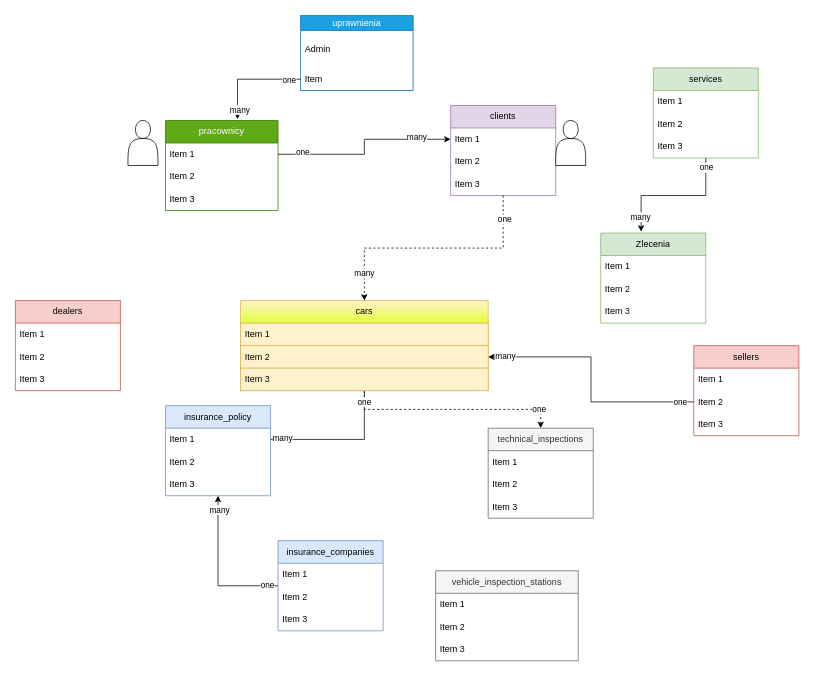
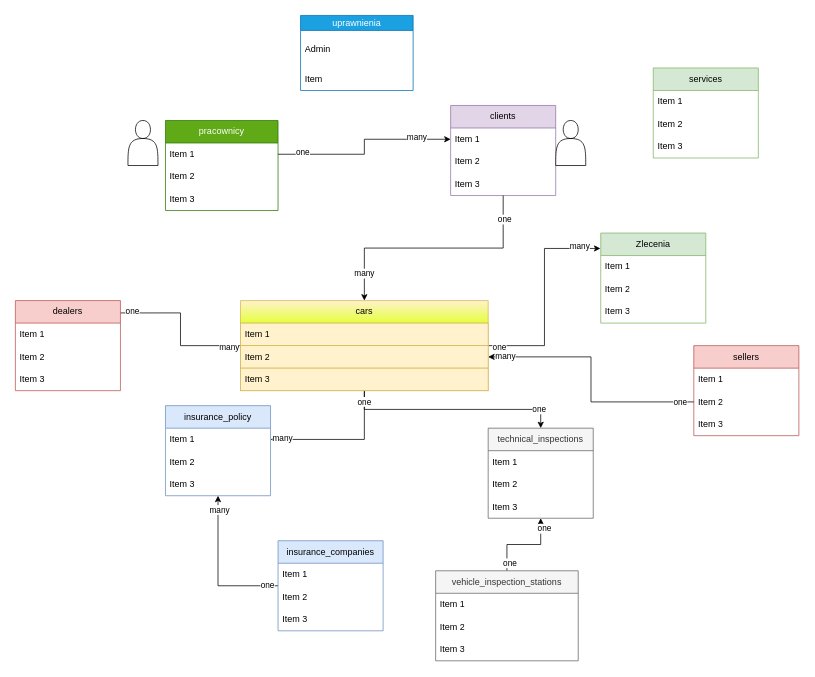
(250, 79) -> none
(690, 195) -> none
(436, 248) -> (436, 248)
none -> (544, 299)
none -> (180, 328)
(448, 409) -> (448, 409)
none -> (533, 544)
